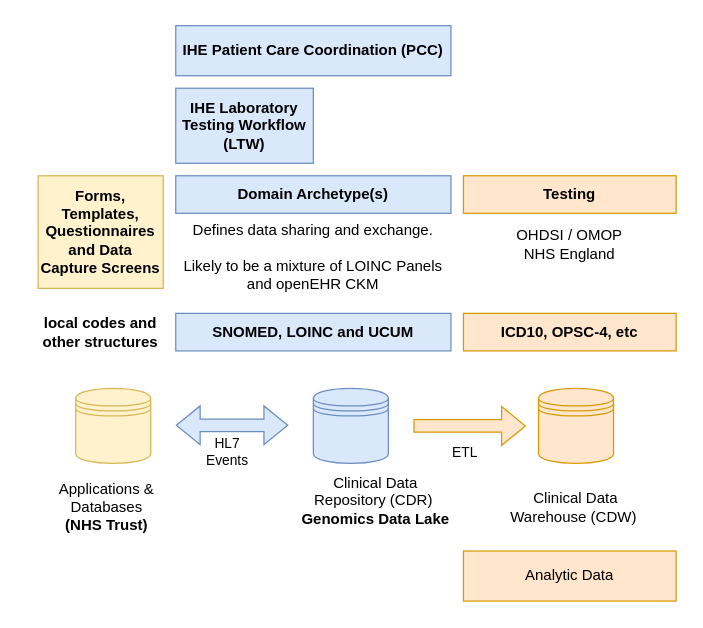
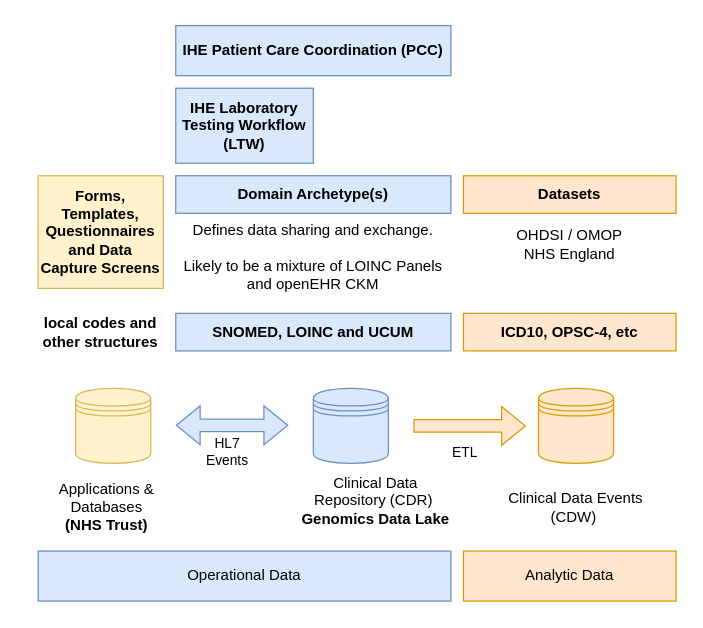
(569, 194) -> (569, 194)
(576, 507) -> (576, 507)
none -> (244, 576)
